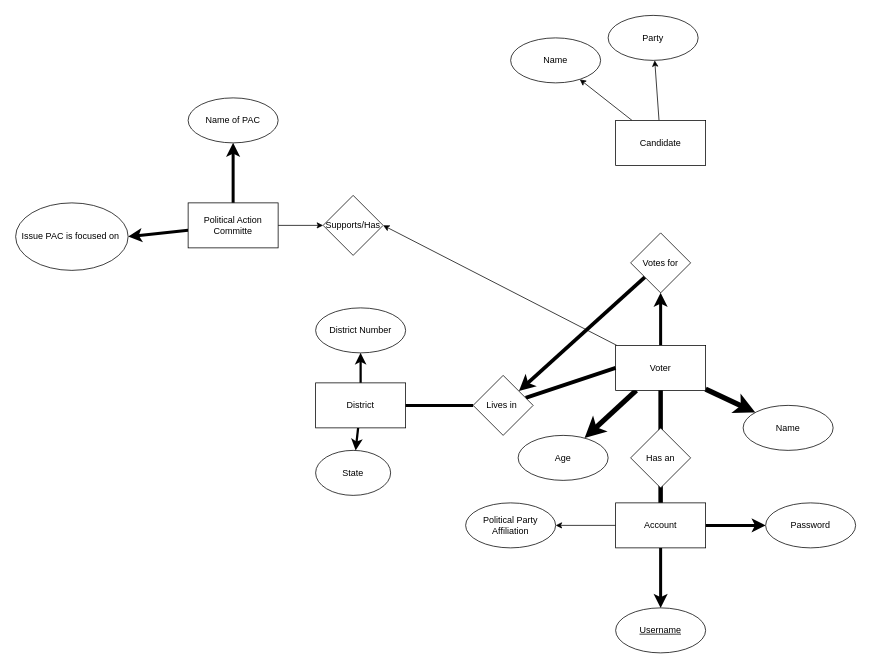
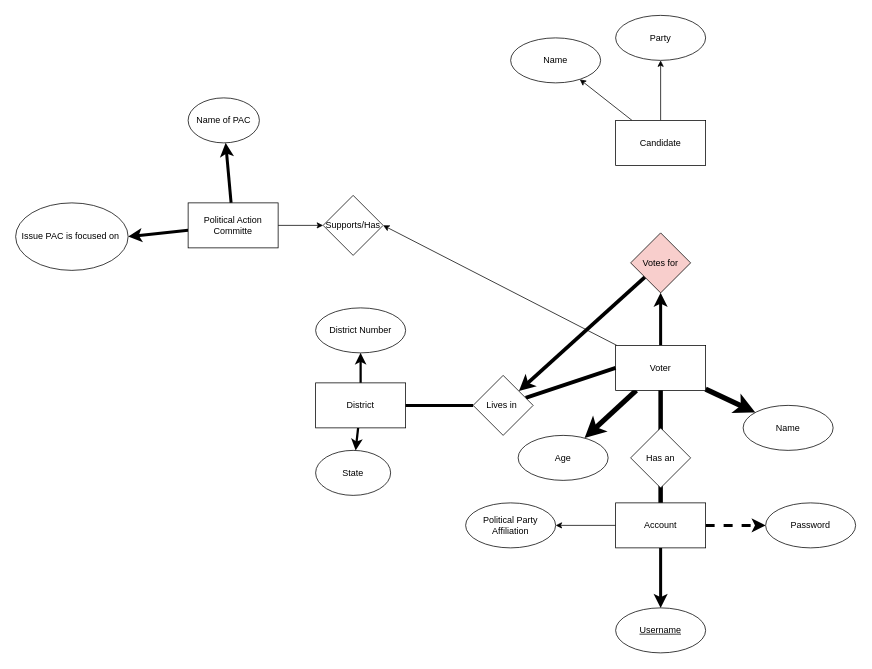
(653, 38) -> (660, 38)
(233, 120) -> (224, 120)
(660, 263) -> (660, 263)
(734, 525) -> (734, 525)
